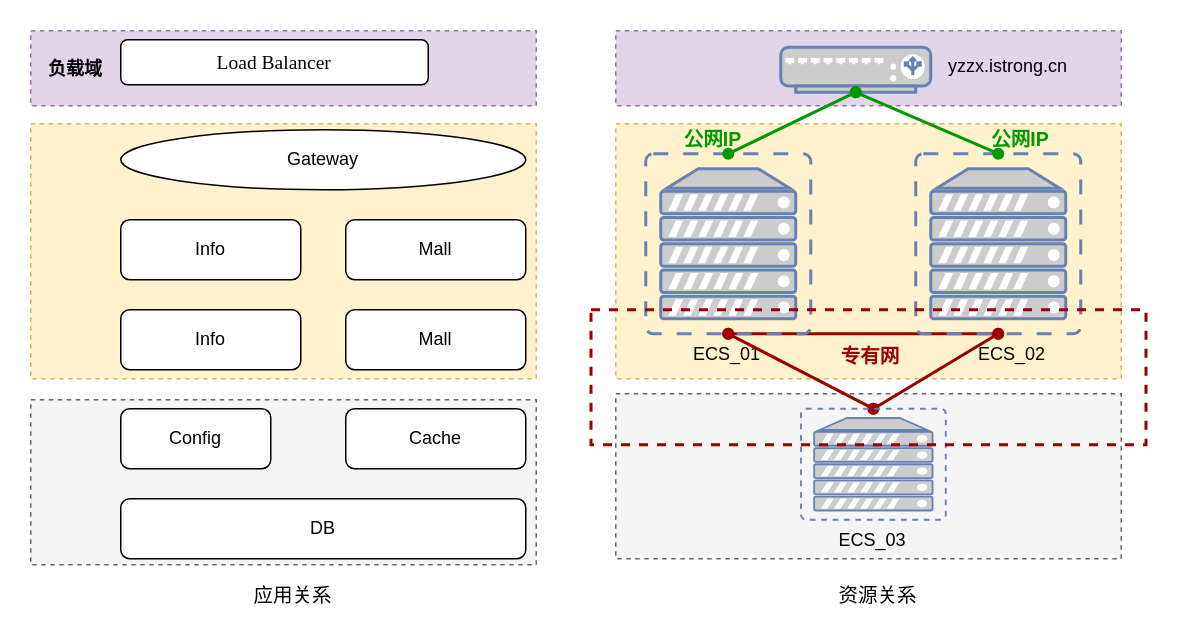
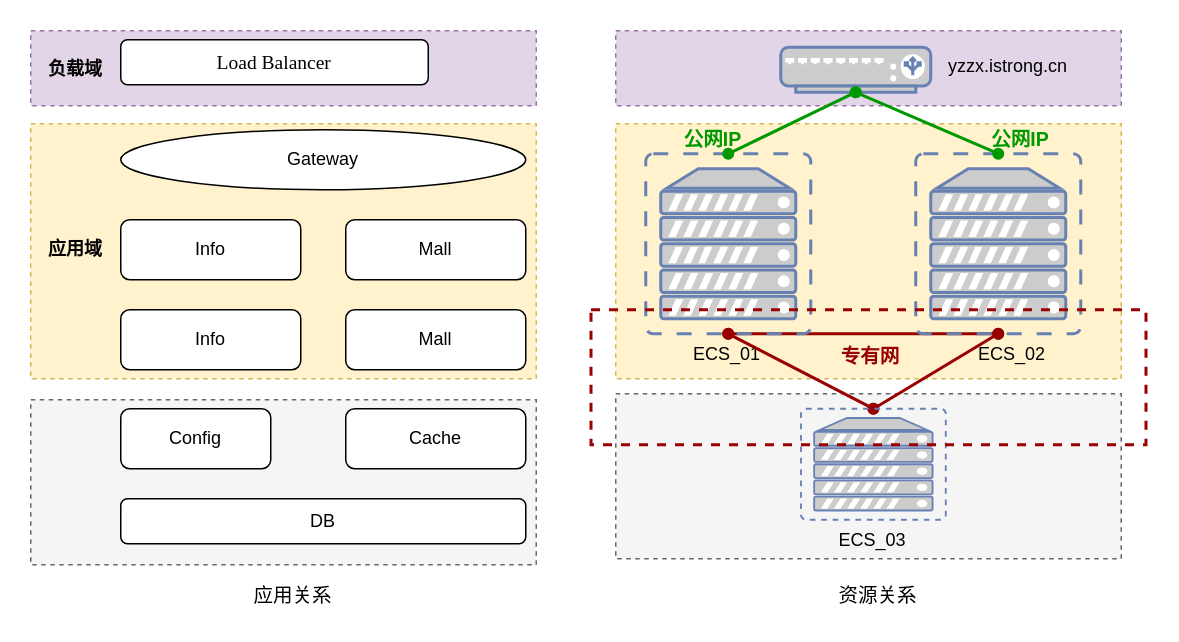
none -> (76, 250)
(323, 529) -> (323, 521)
